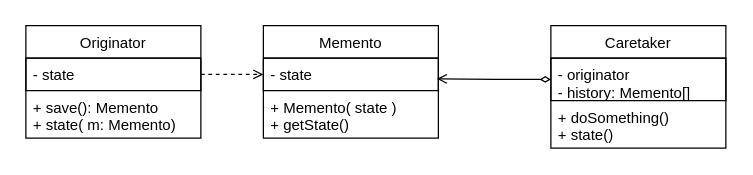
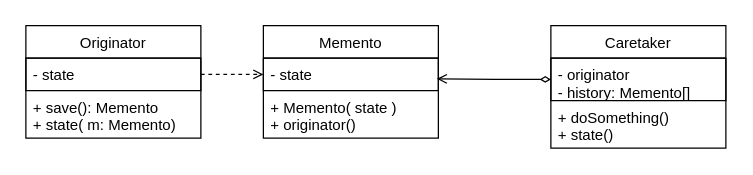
(340, 108) -> (340, 108)
